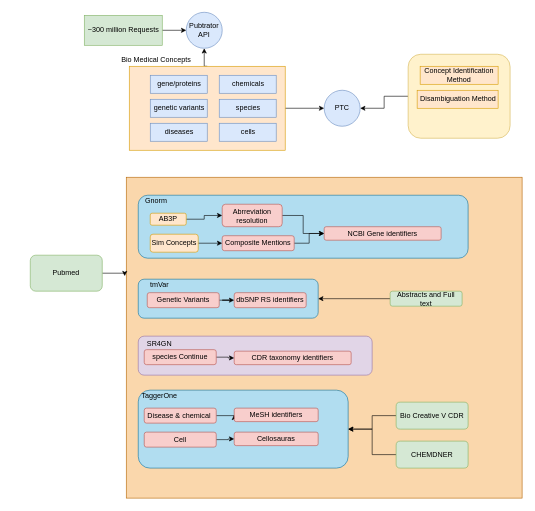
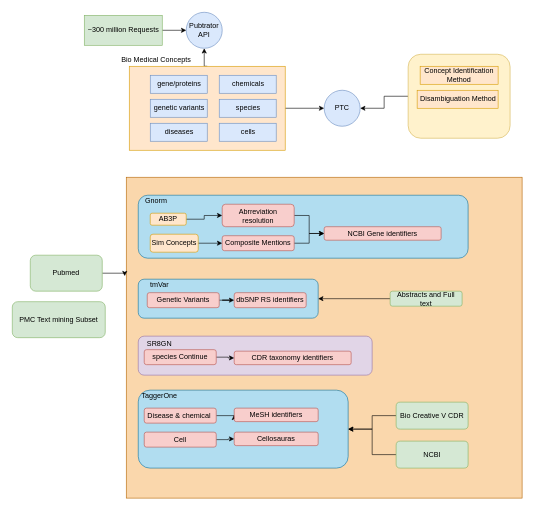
(252, 216) -> (258, 216)
none -> (59, 320)
(160, 344) -> (160, 344)
(432, 455) -> (432, 455)
